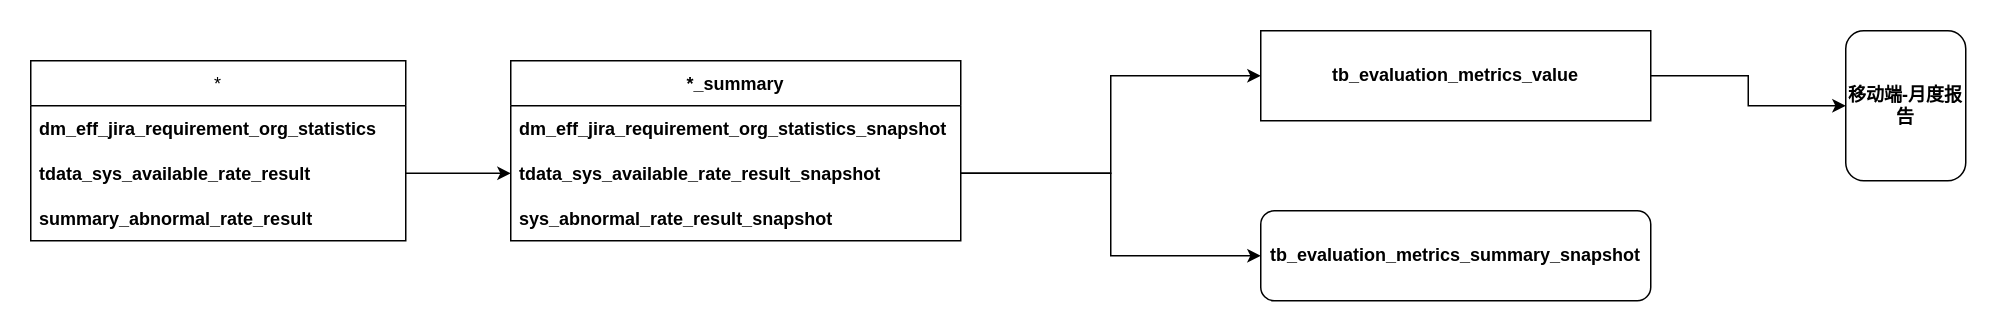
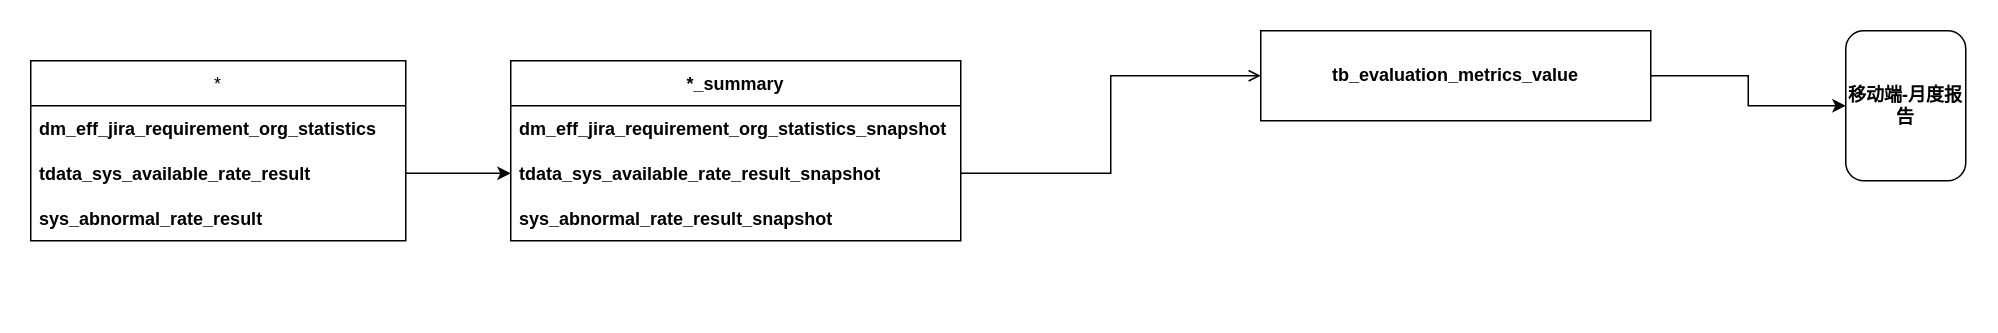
(1249, 76) -> (1251, 76)
(175, 219) -> (155, 219)
(1140, 256) -> none
(1456, 256) -> none
